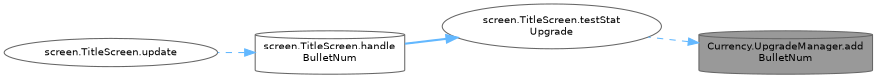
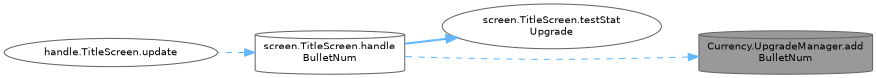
(668, 39) -> (547, 59)
(111, 53) -> (111, 53)
